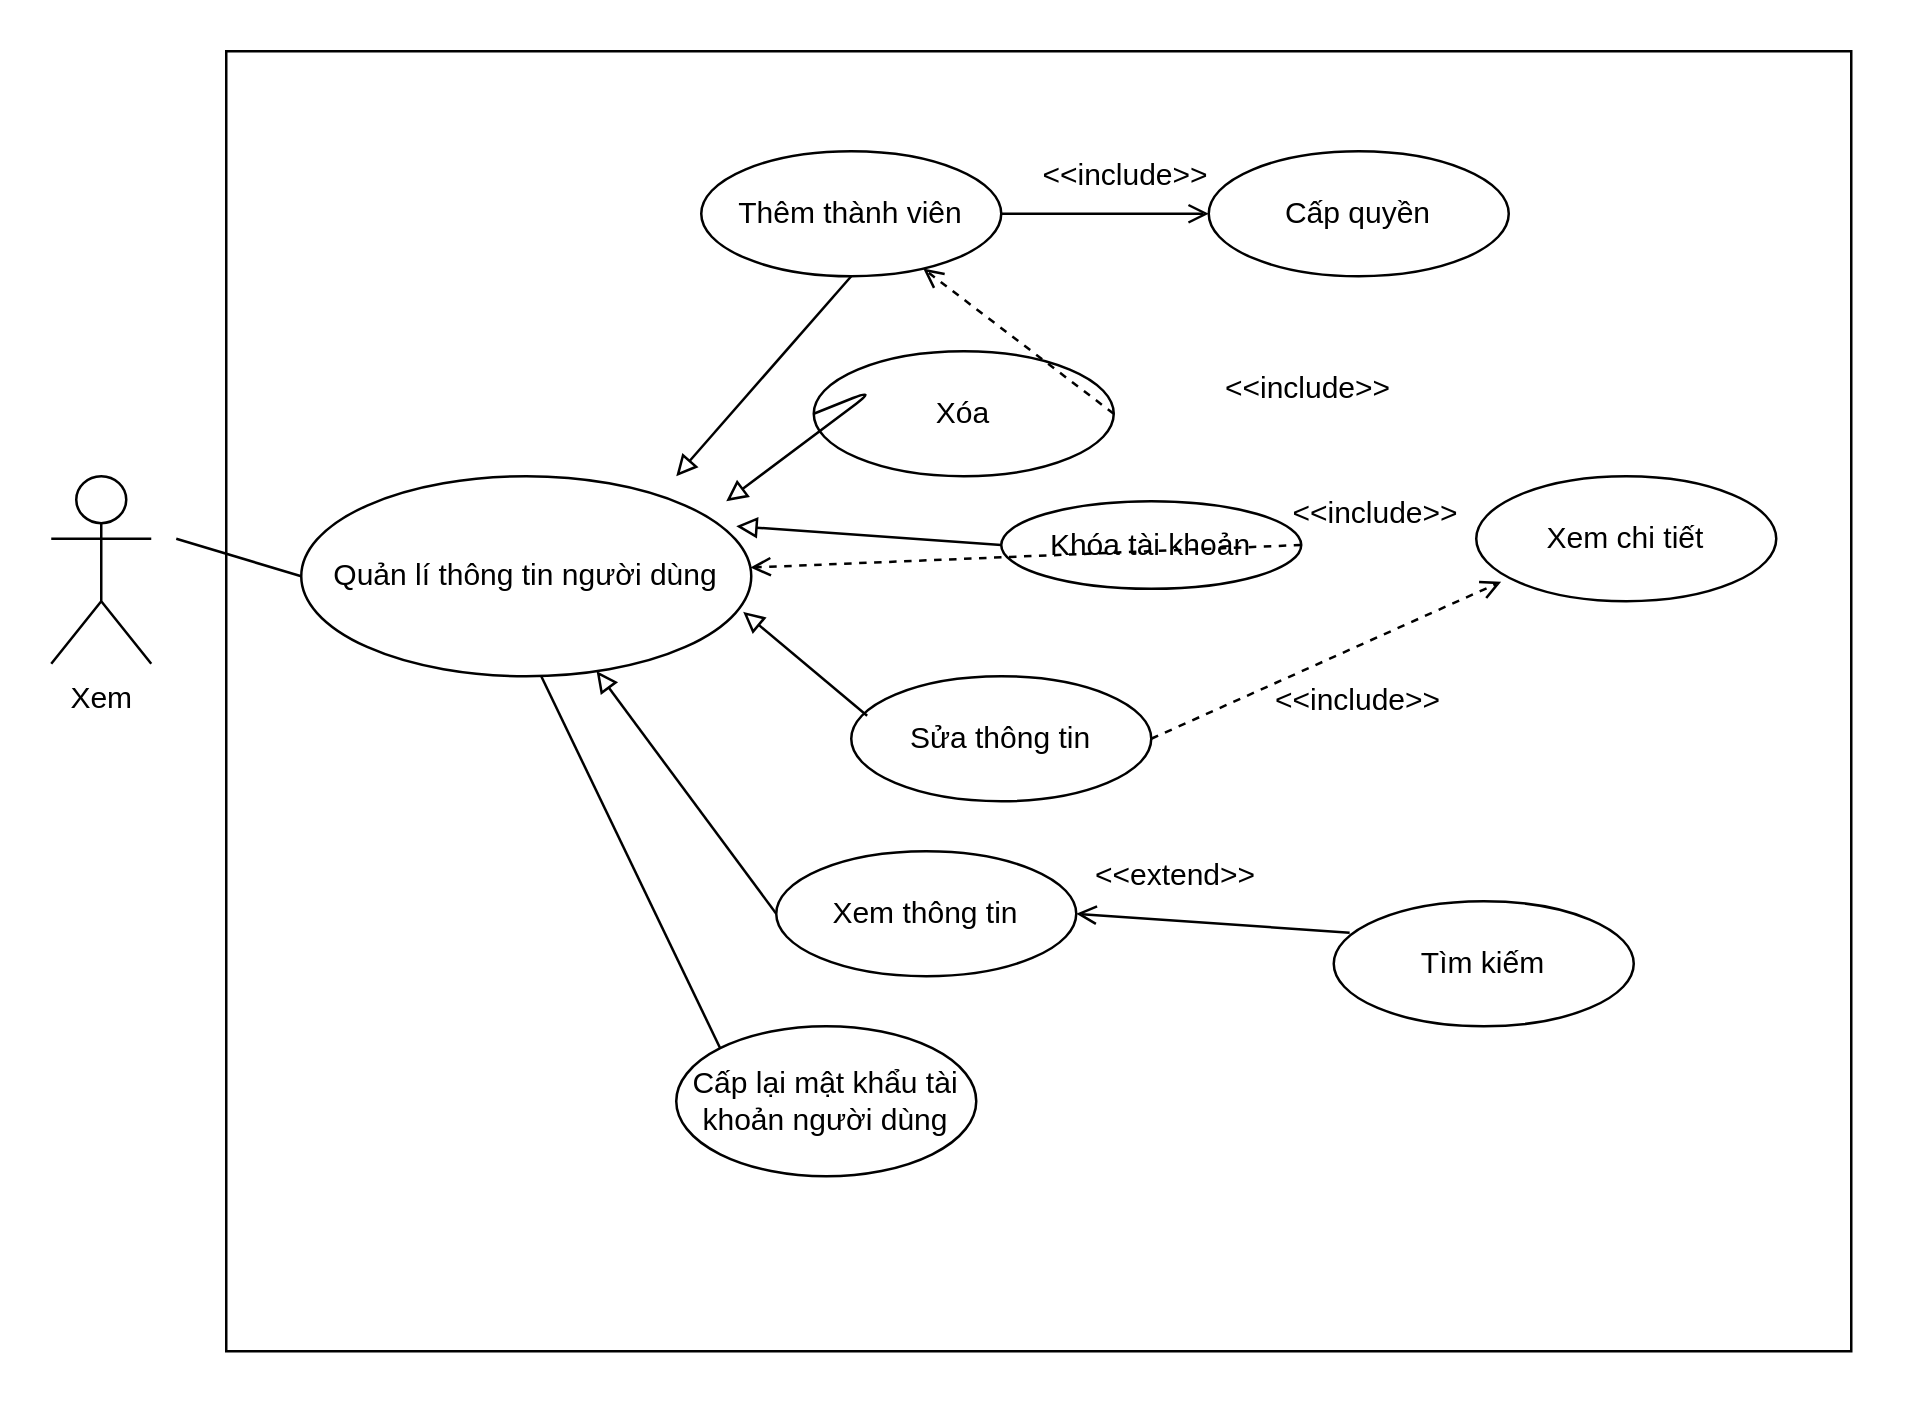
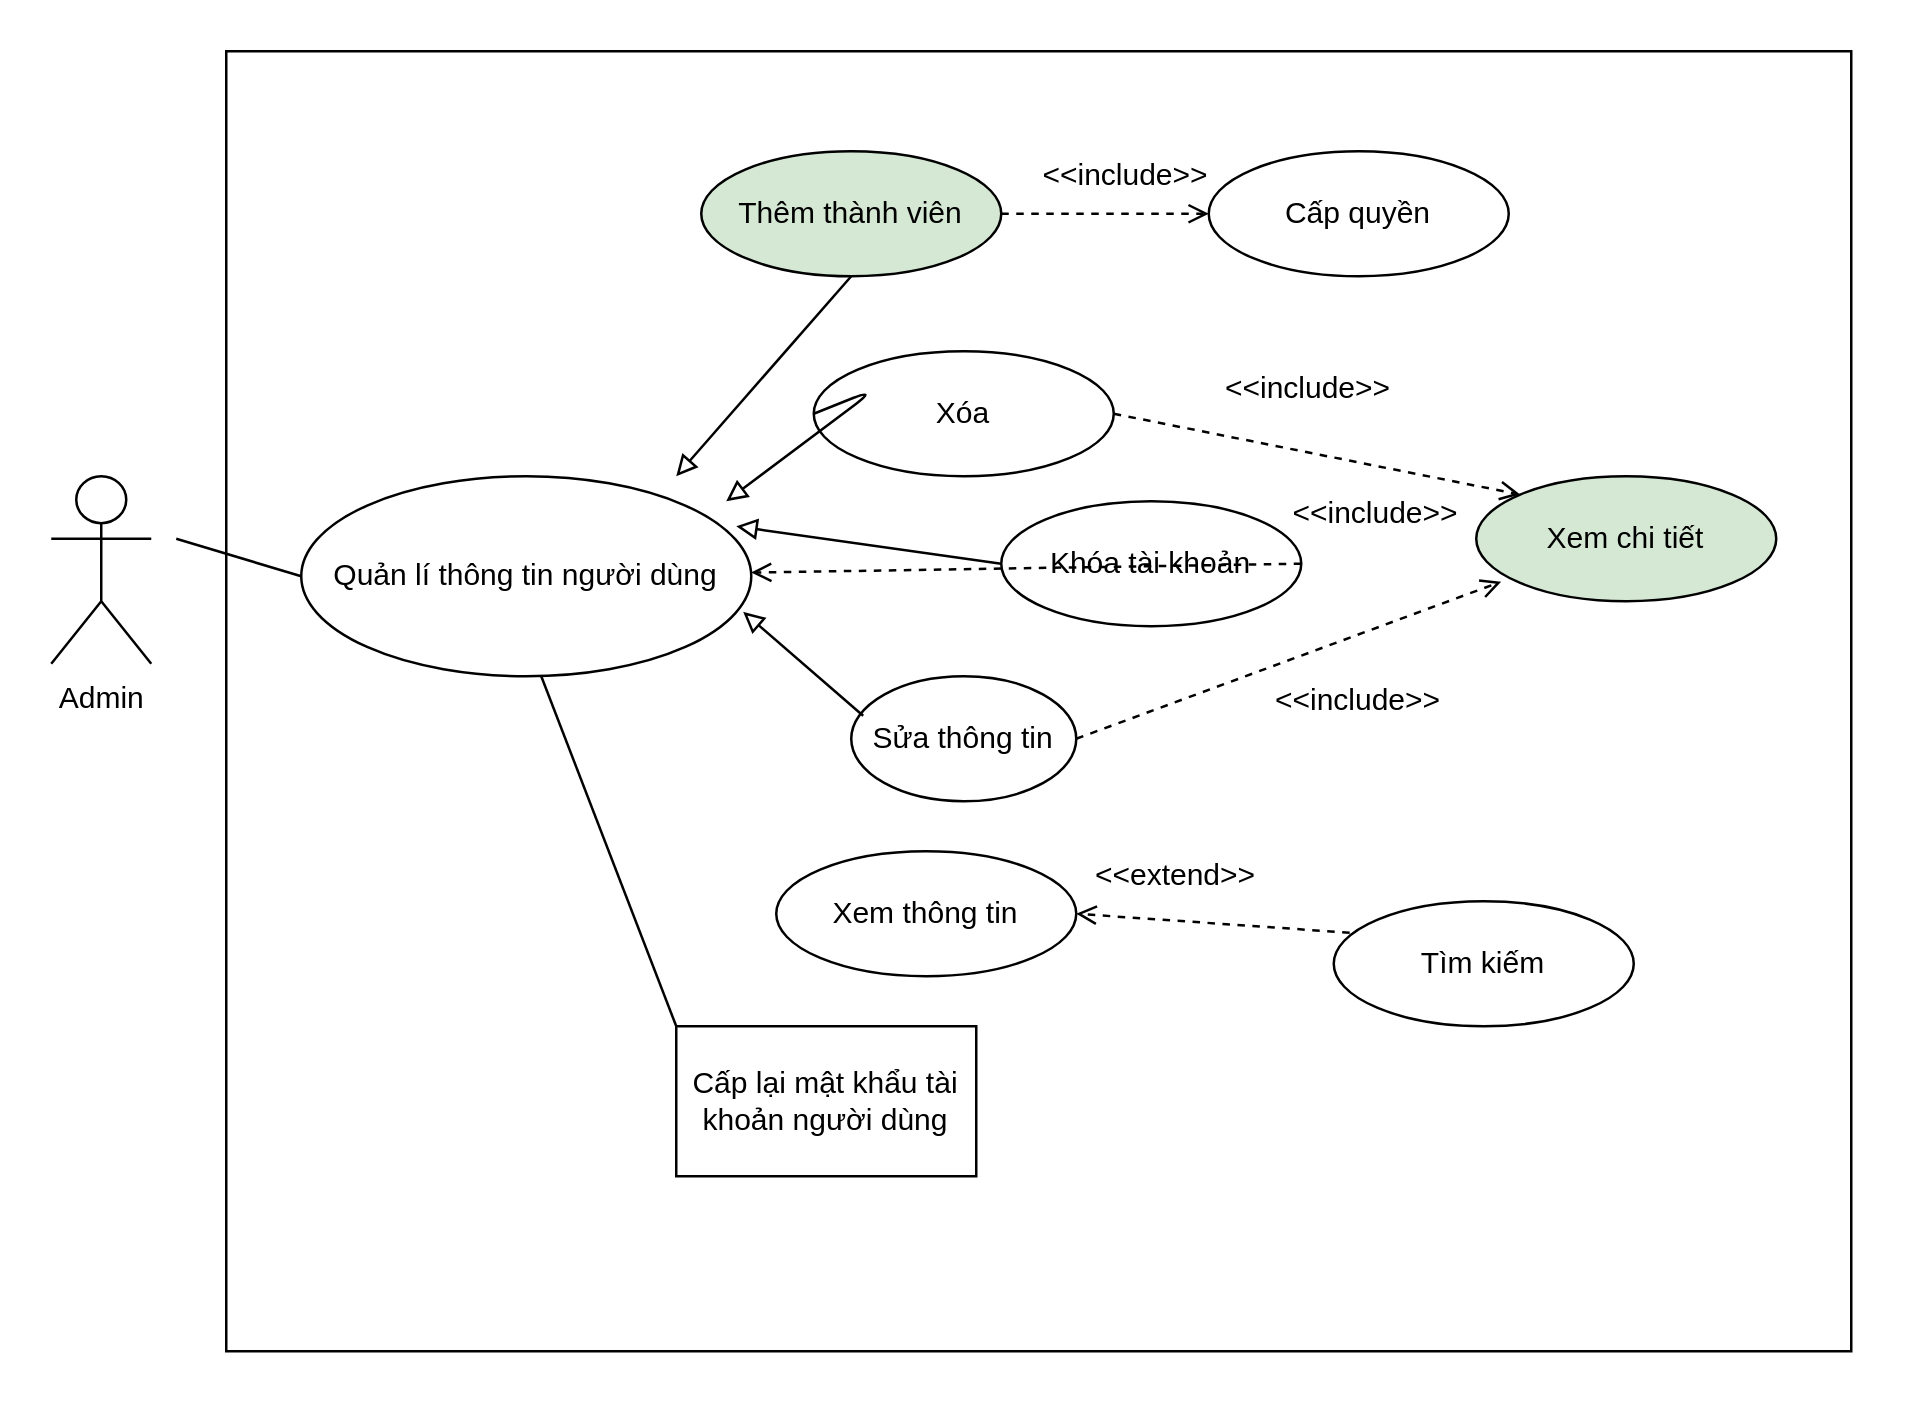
(851, 214) -> (851, 214)
(1102, 214) -> (1102, 214)
(1022, 344) -> (1314, 454)
(1626, 539) -> (1626, 539)
(1151, 545) -> (1151, 564)
(103, 699) -> (103, 699)
(1001, 739) -> (964, 739)
(693, 801) -> none
(1213, 923) -> (1213, 923)
(826, 1101) -> (826, 1101)
